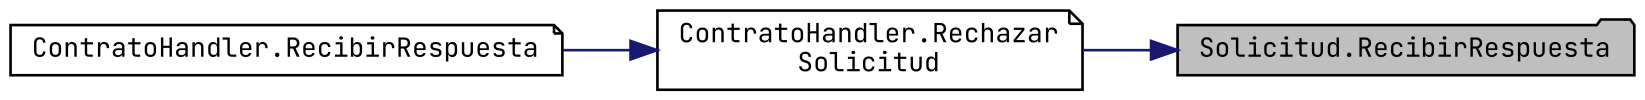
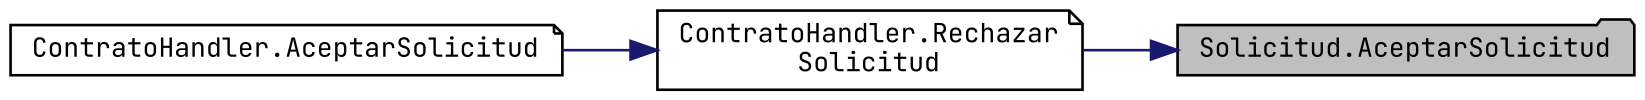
(286, 50) -> (286, 50)
(1406, 50) -> (1406, 50)
